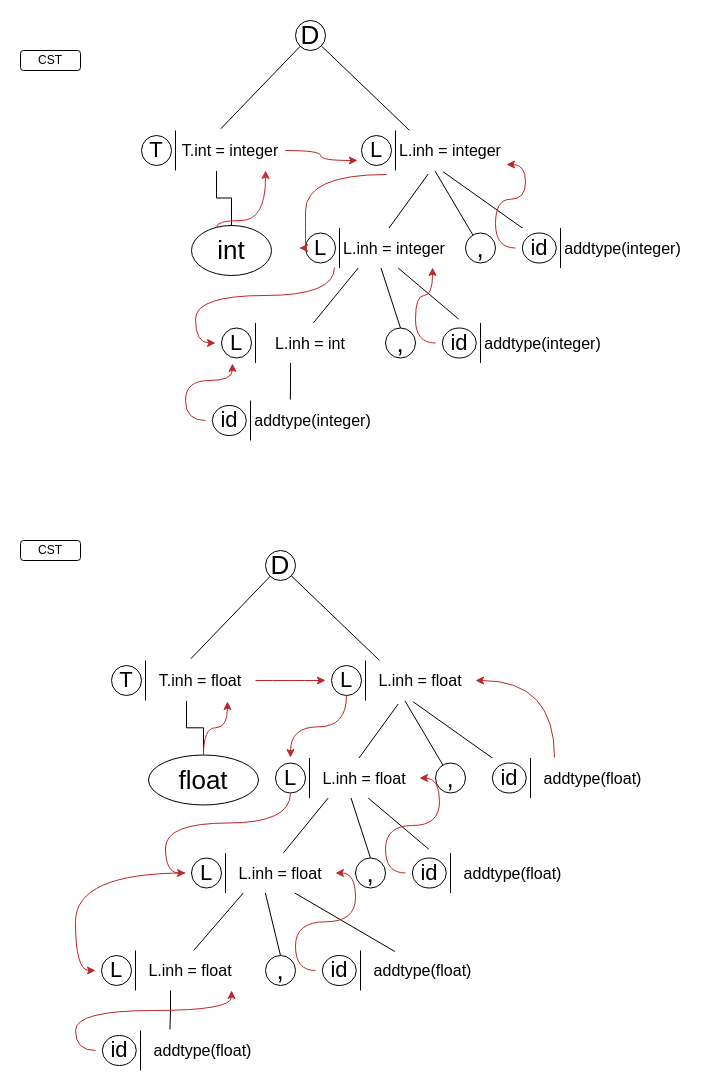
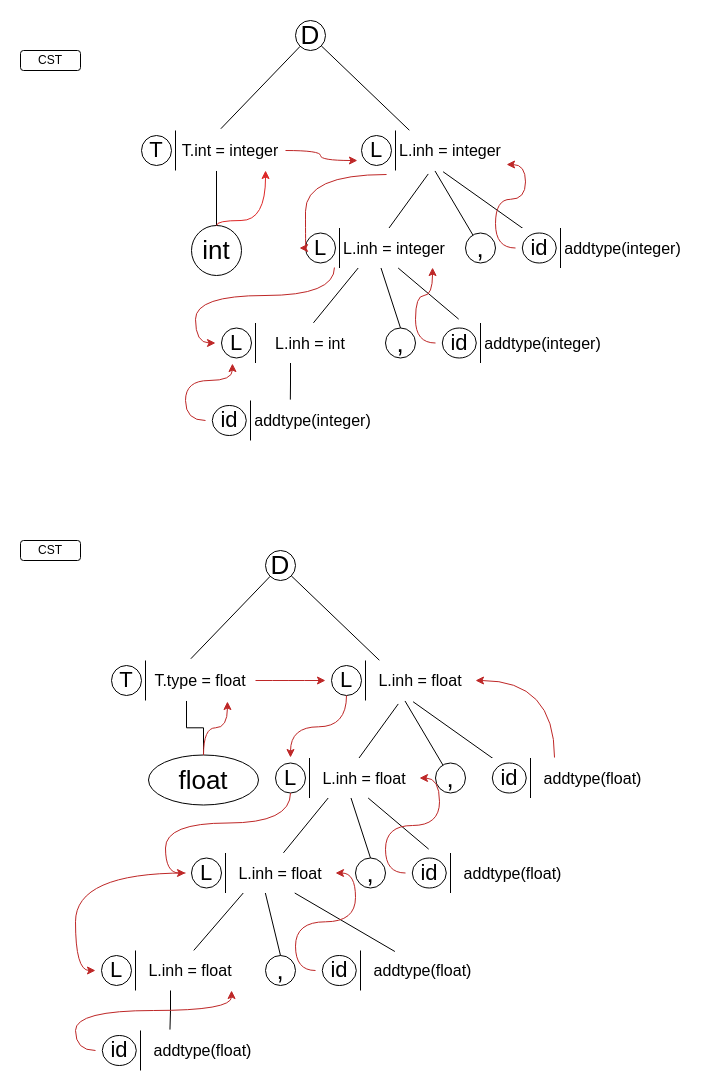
(232, 251) -> (217, 251)
(201, 681) -> (201, 681)
